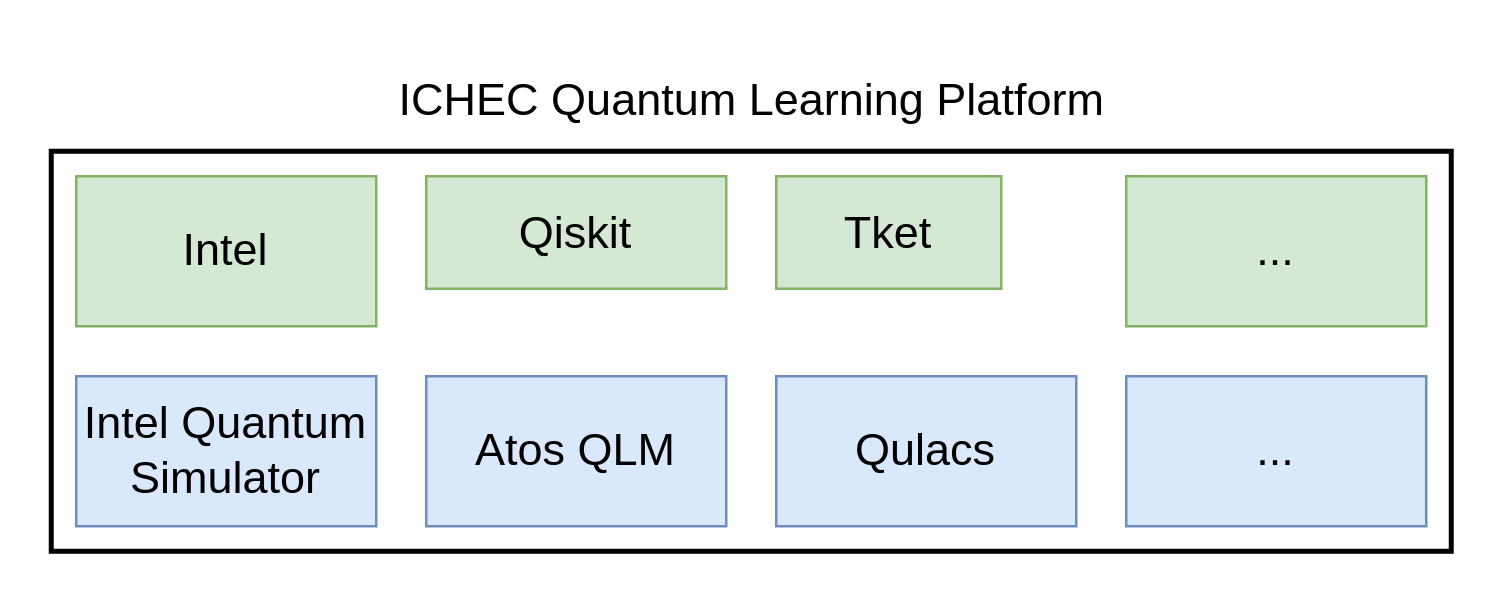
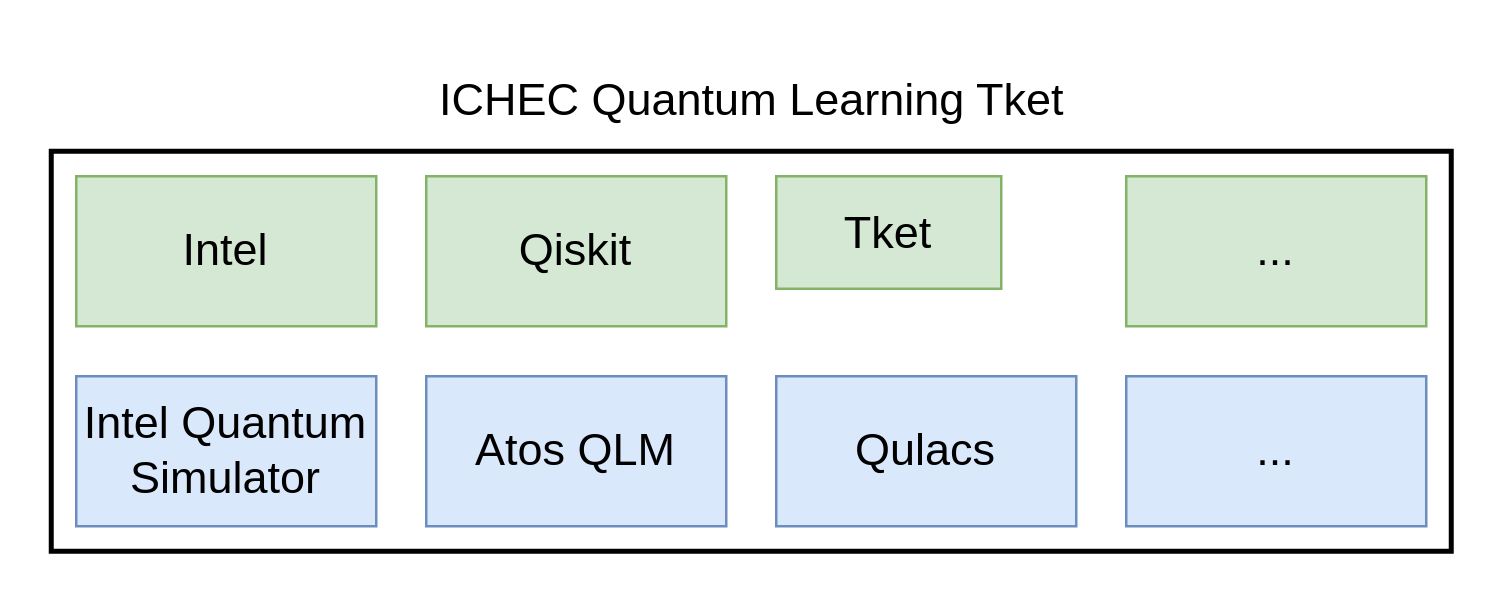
(753, 101) -> (753, 101)
(576, 233) -> (576, 251)
